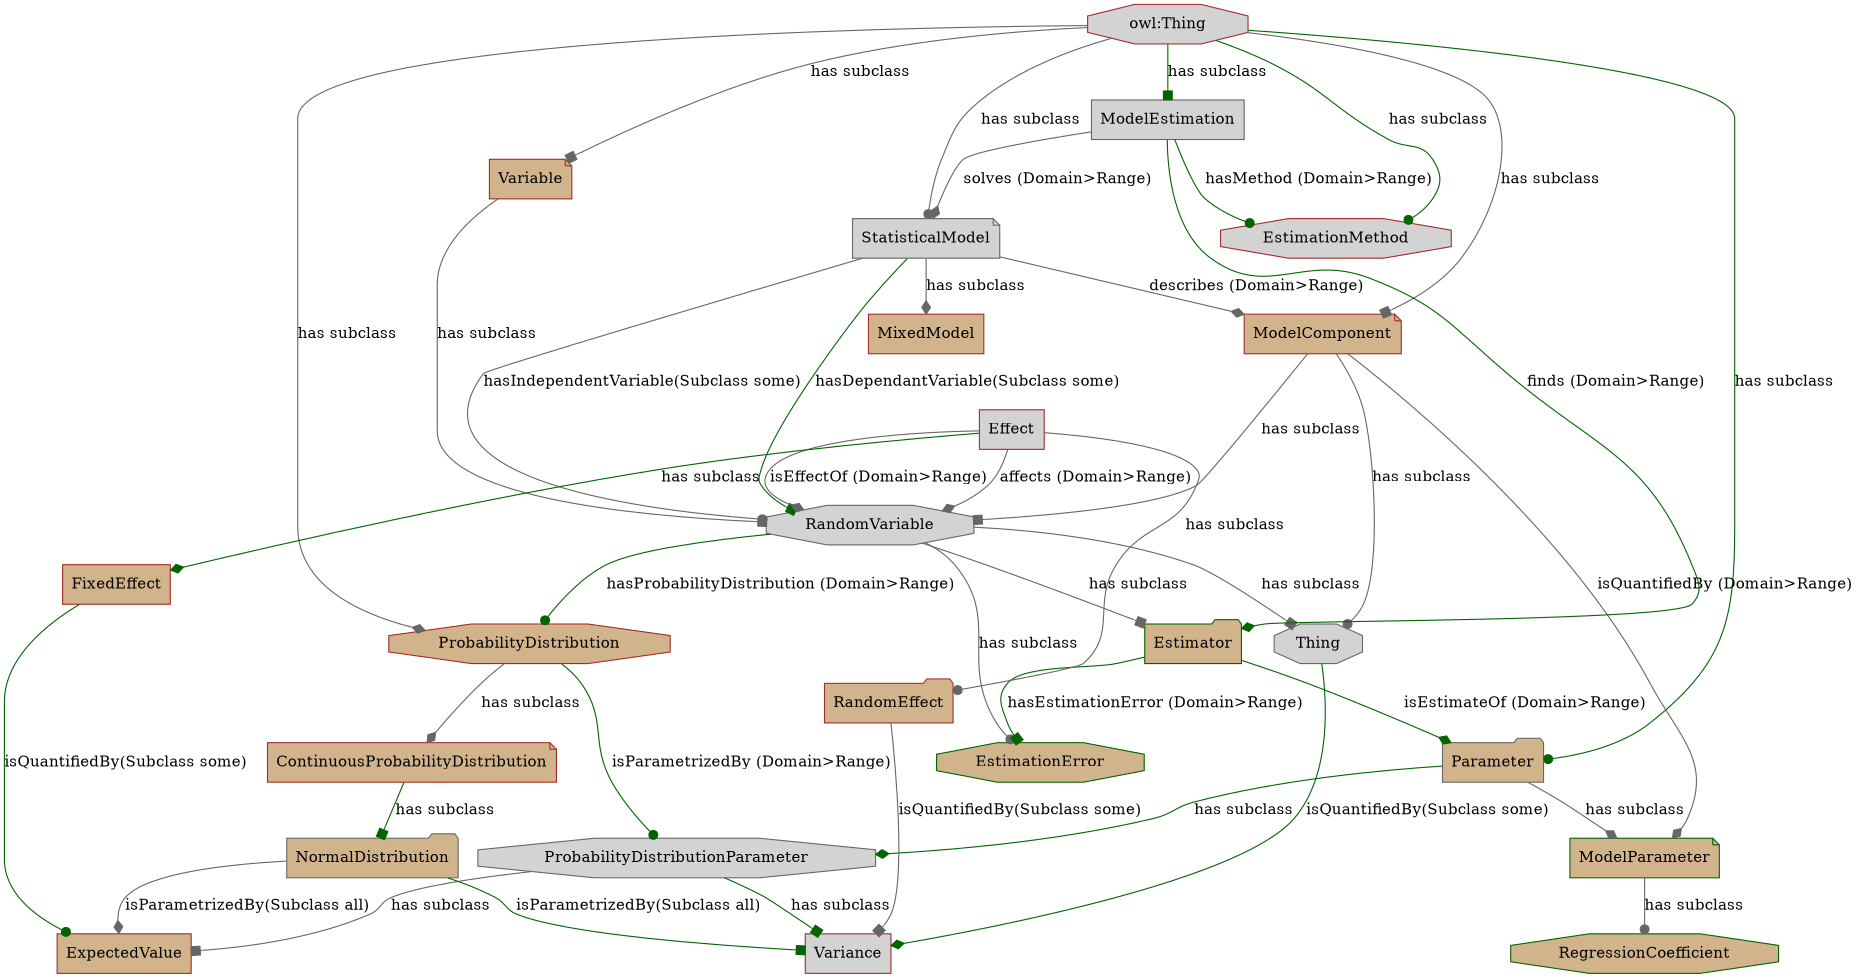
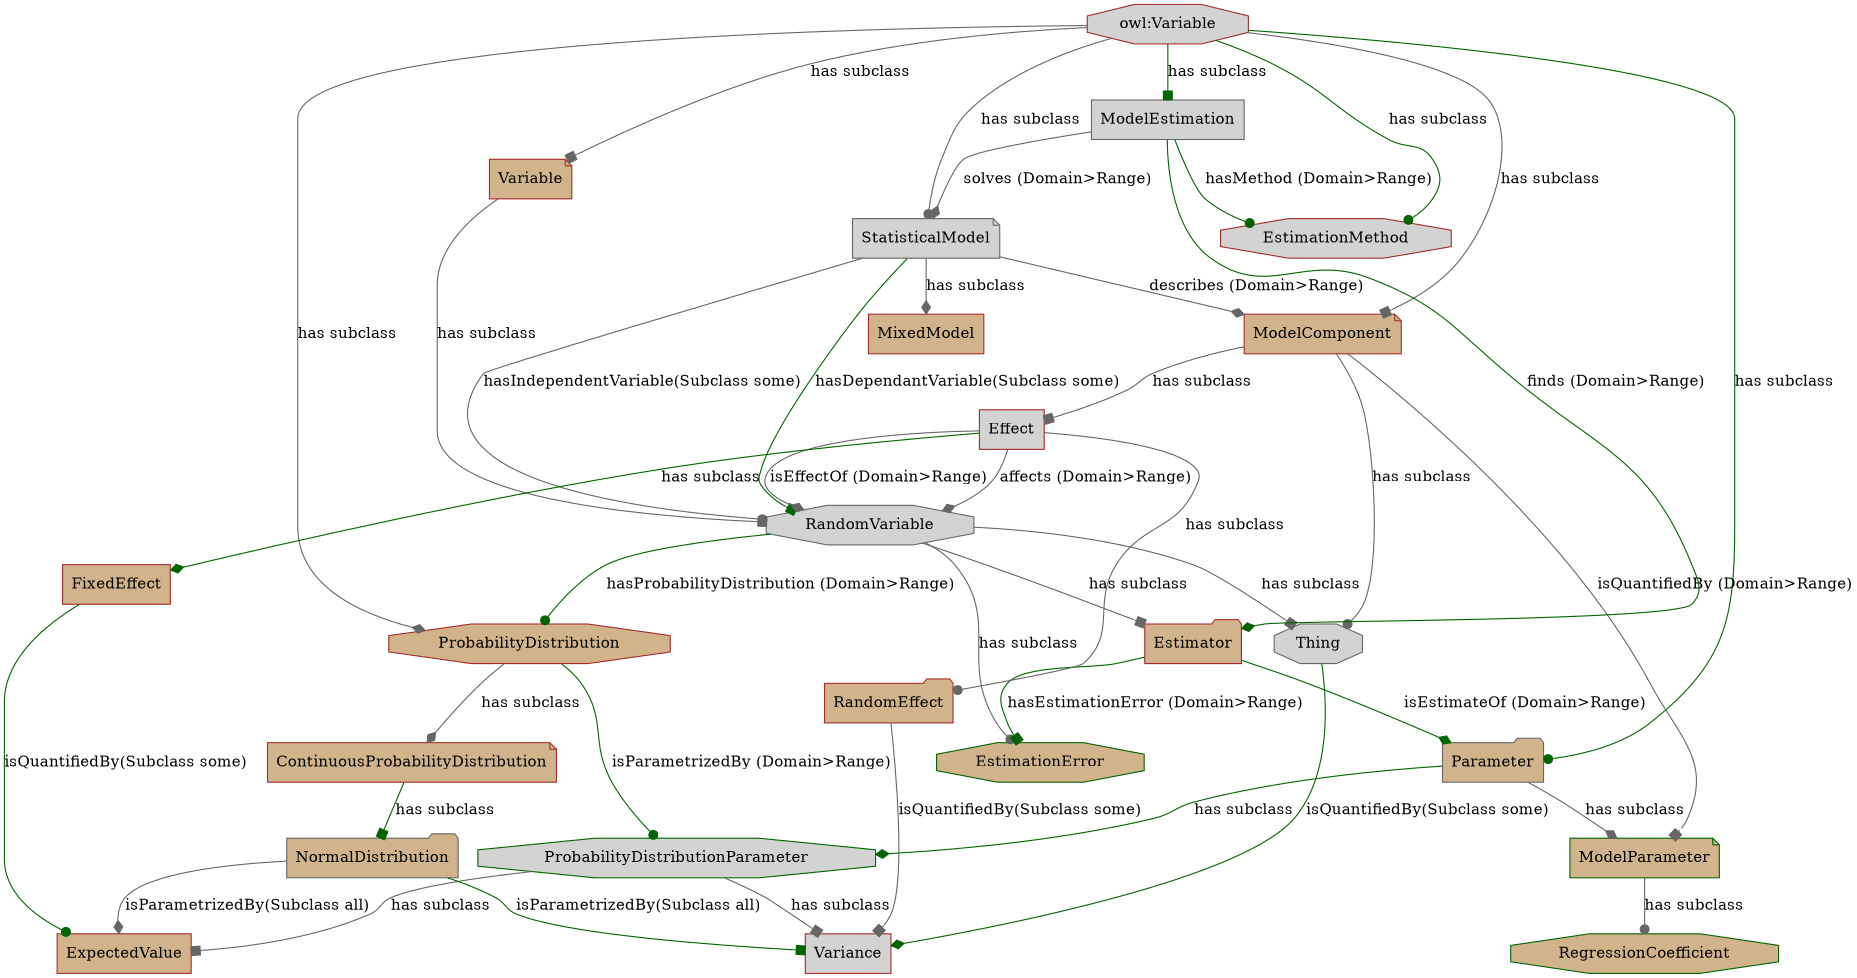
(1168, 24) -> (1168, 24)
(1176, 493) -> (1147, 376)
(1568, 564) -> (1568, 564)
(1193, 644) -> (1193, 644)
(677, 858) -> (677, 858)
(769, 900) -> (769, 900)
